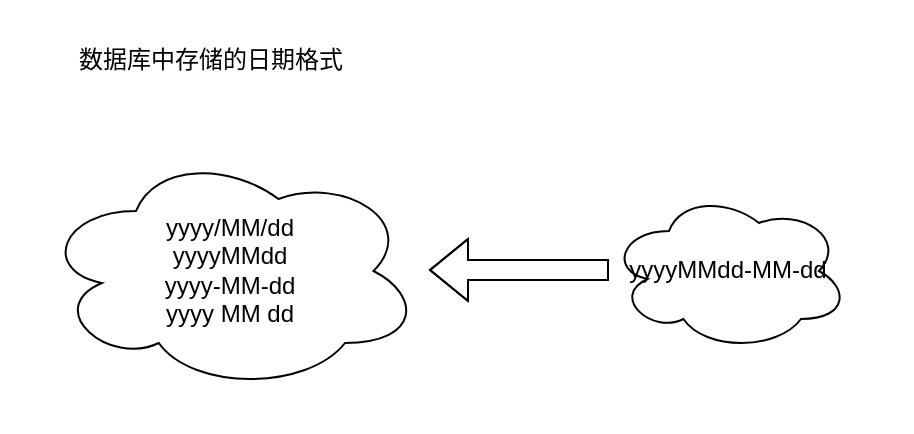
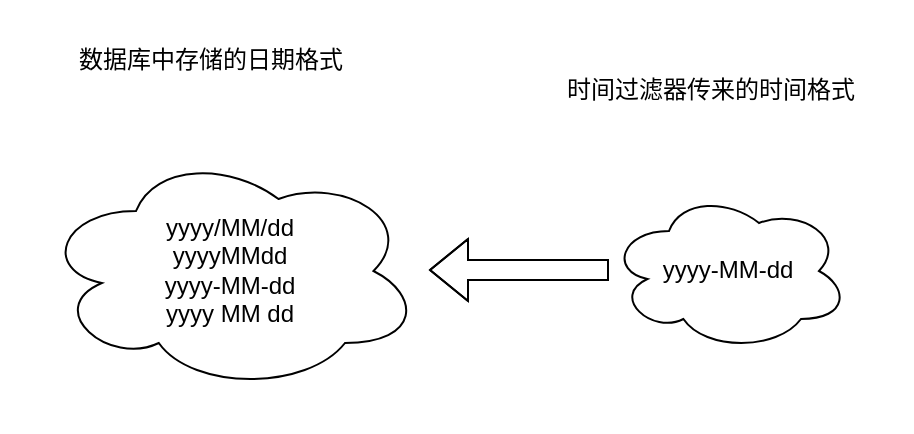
none -> (711, 91)
(729, 271) -> (729, 271)
